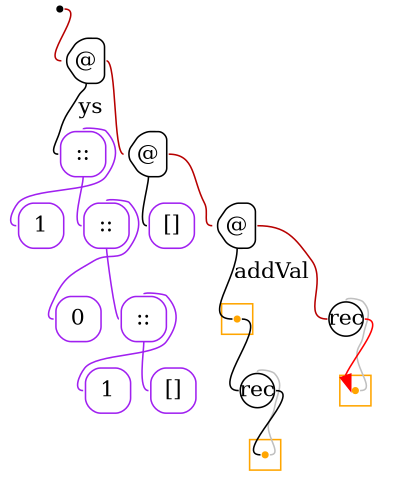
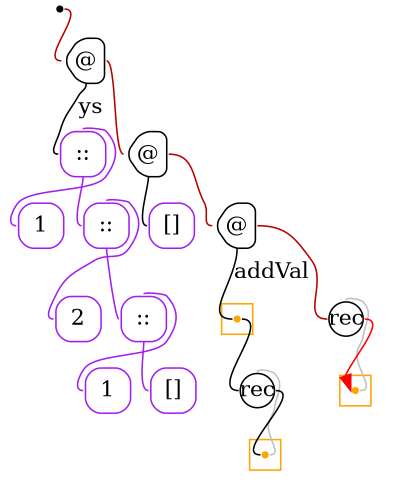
(78, 319) -> (78, 319)
